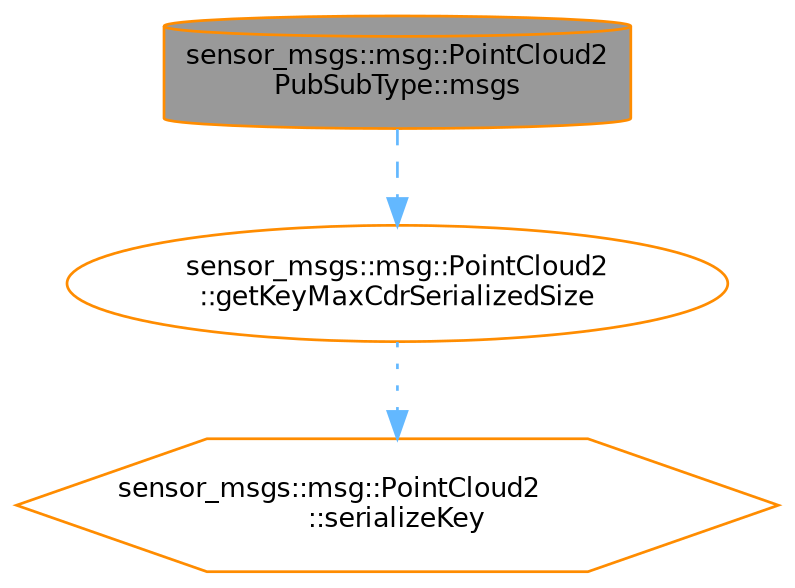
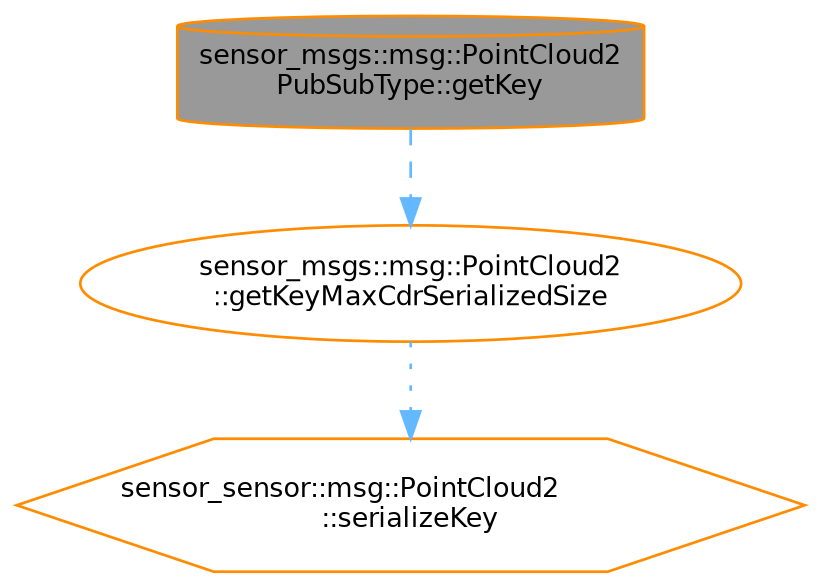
(397, 72) -> (411, 72)
(397, 505) -> (411, 505)
